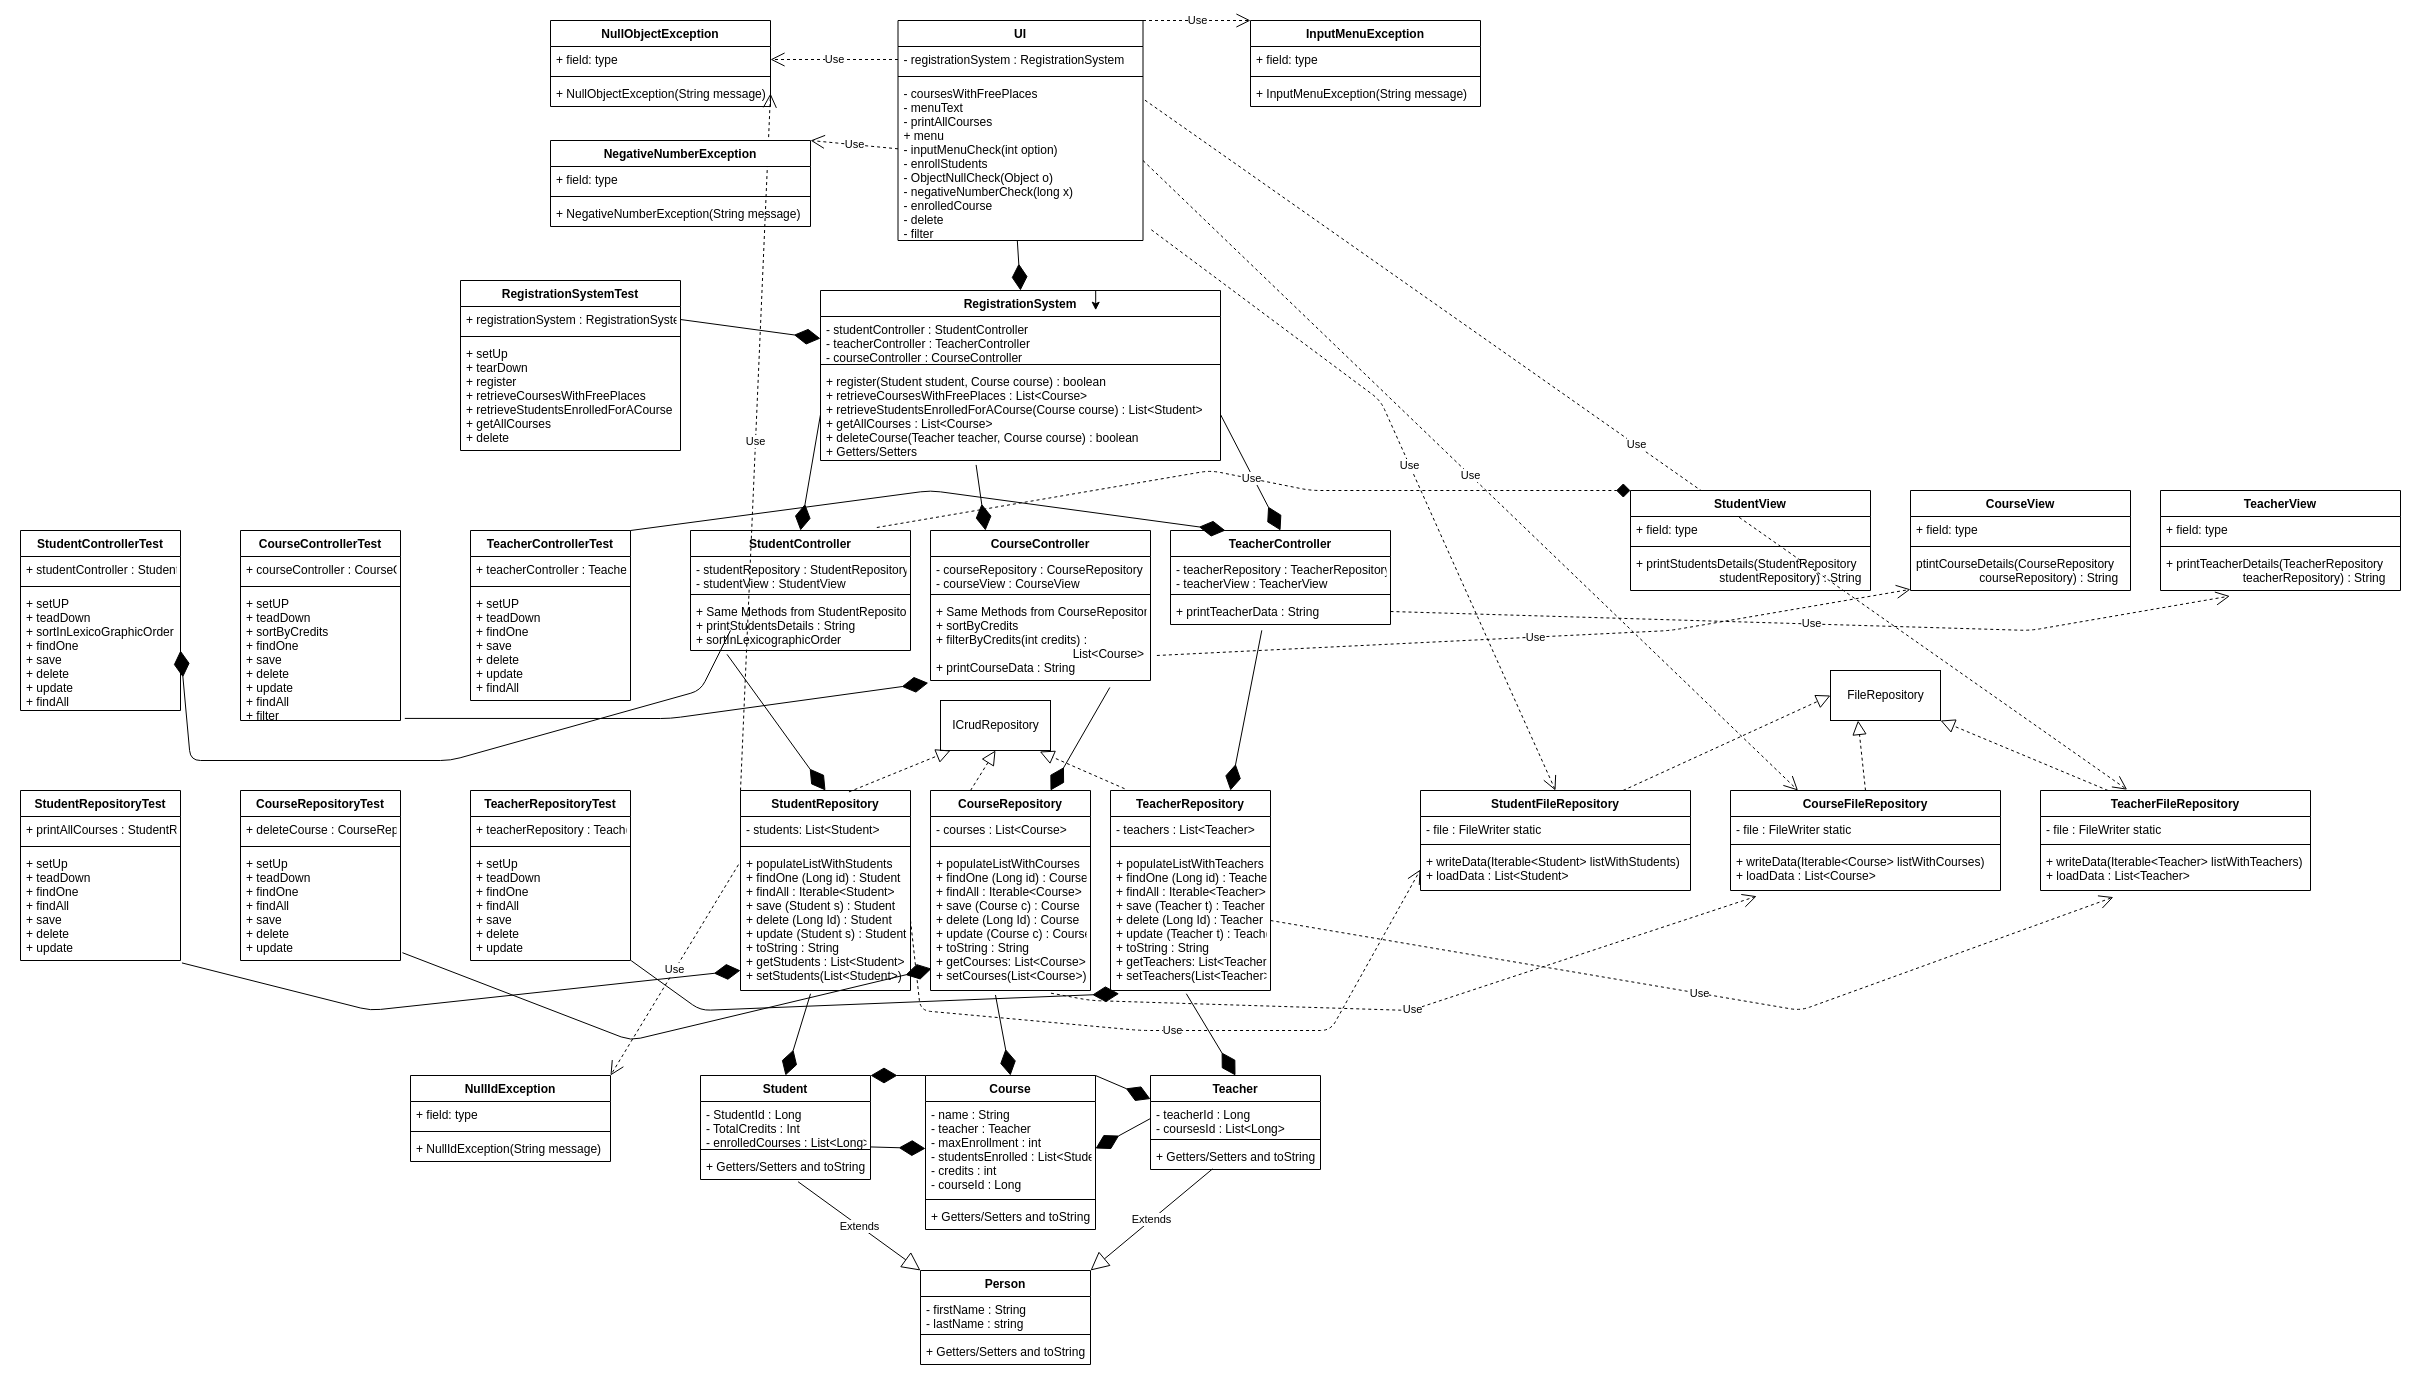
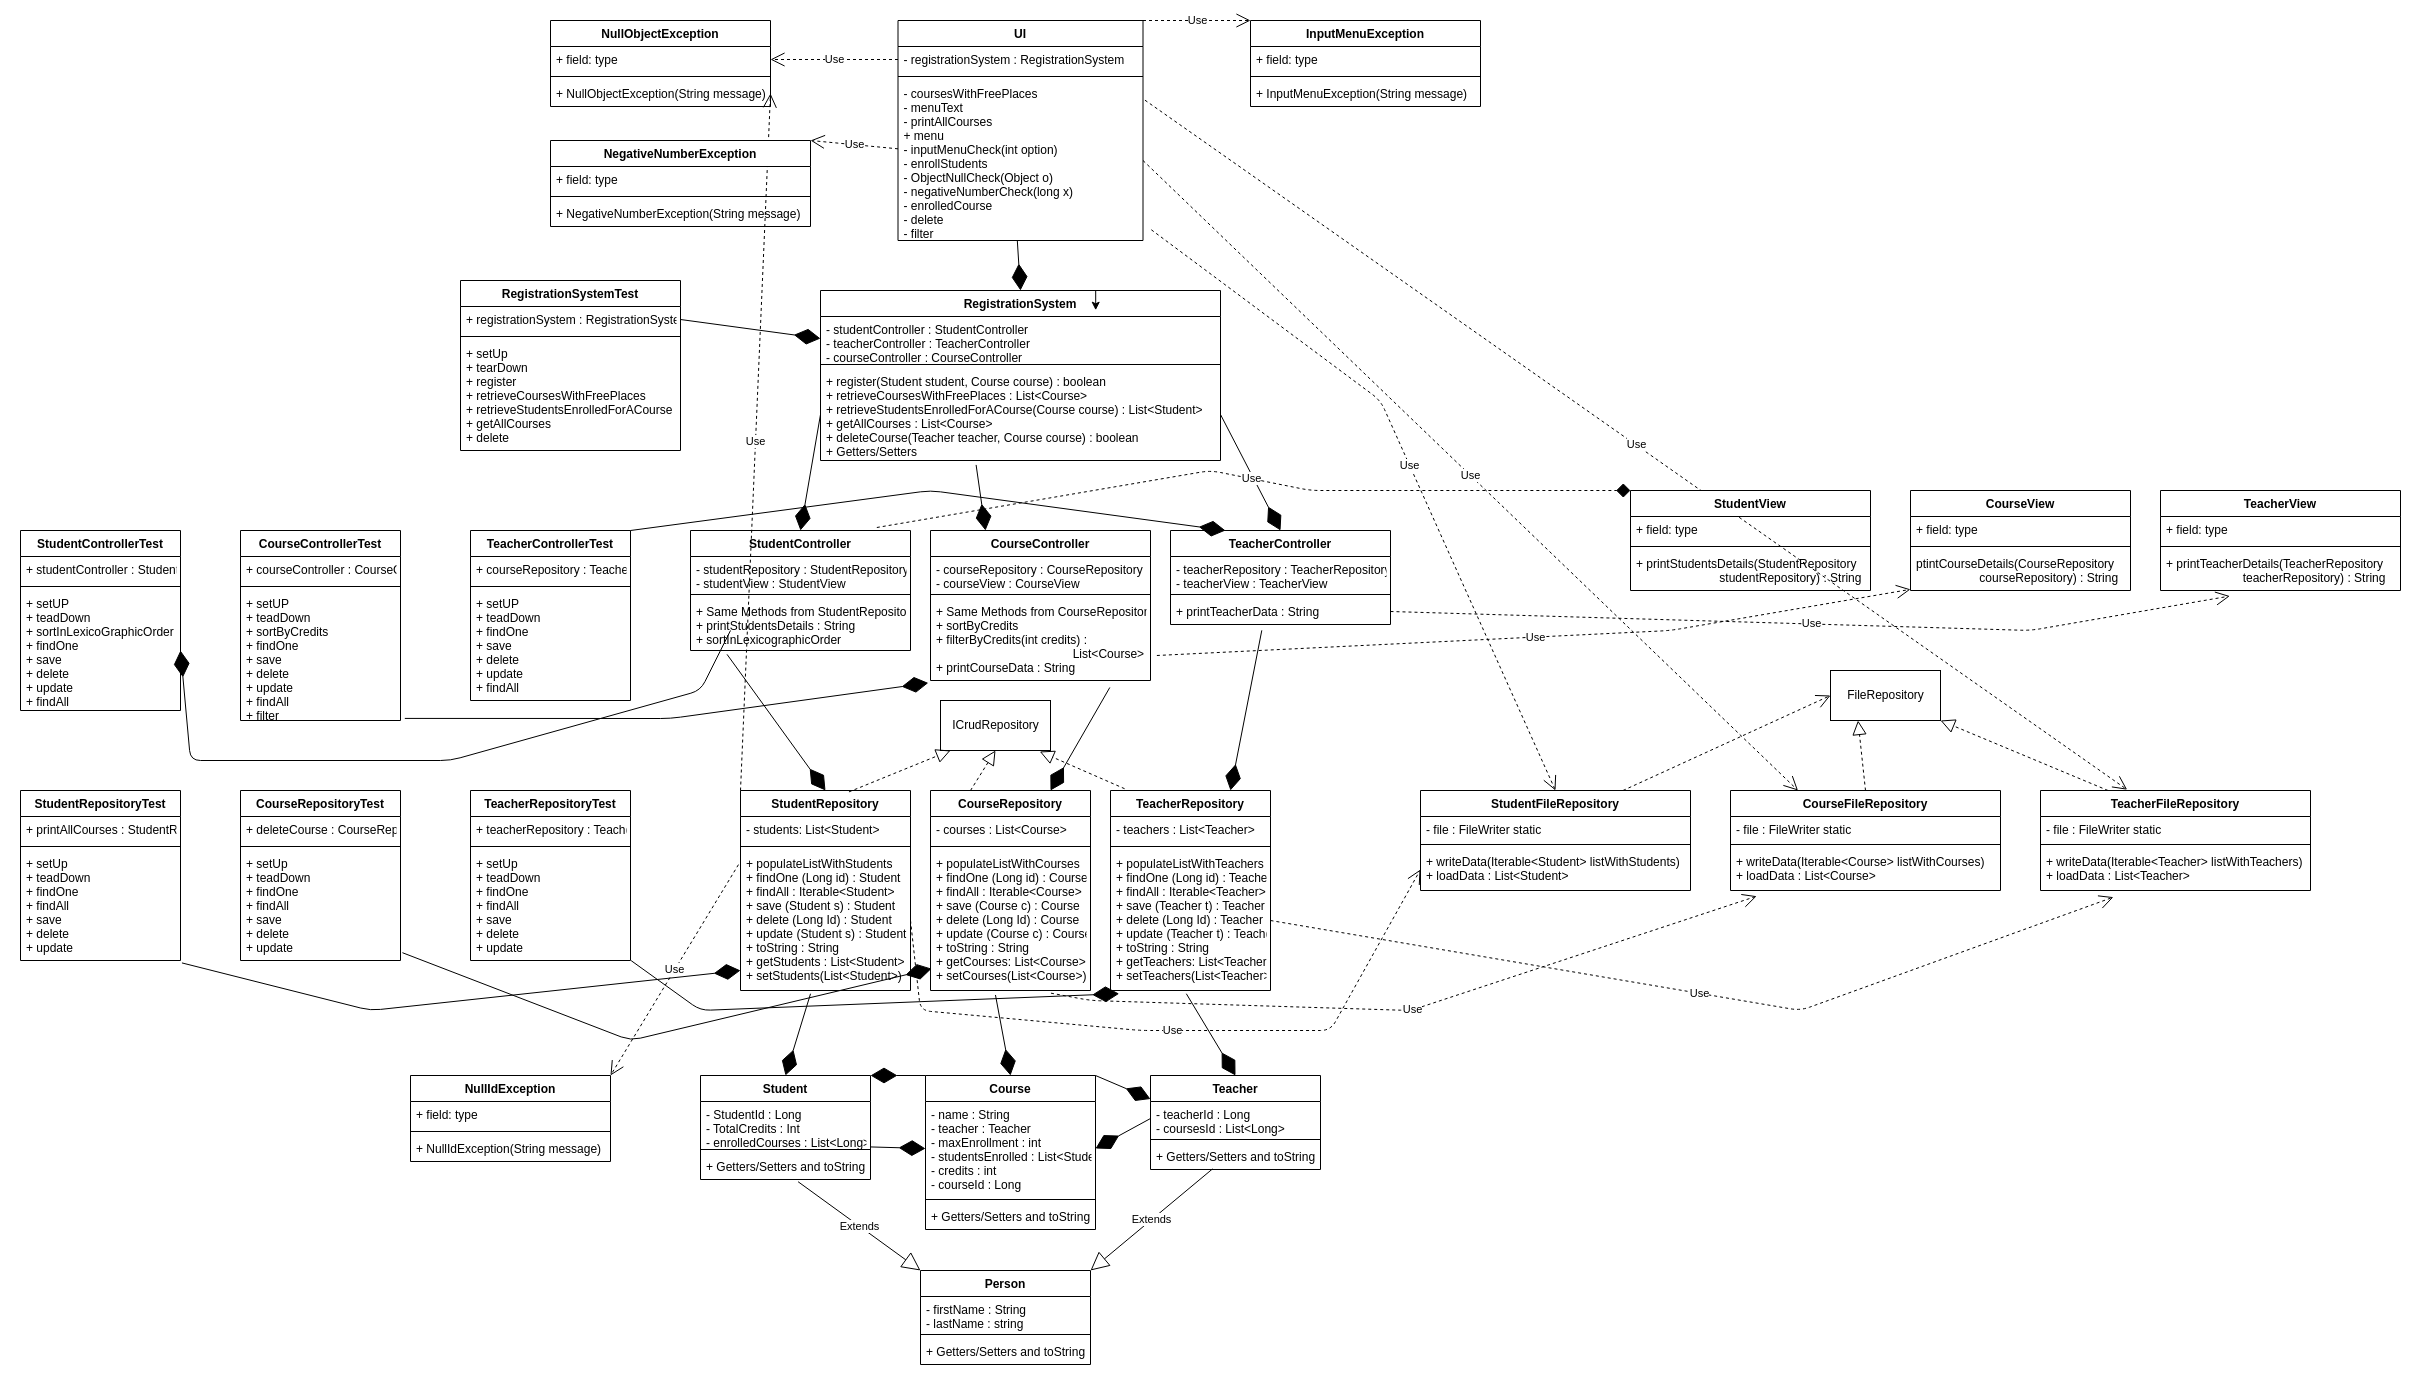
(595, 570) -> (593, 570)
(1816, 702) -> (1821, 700)
